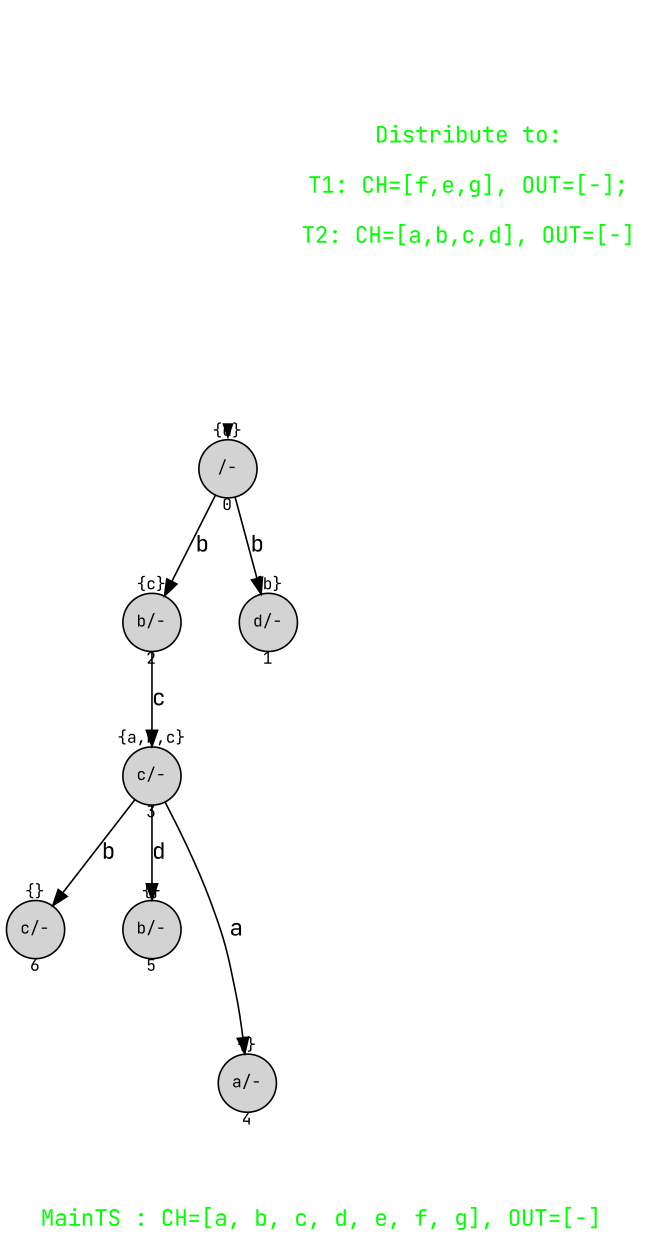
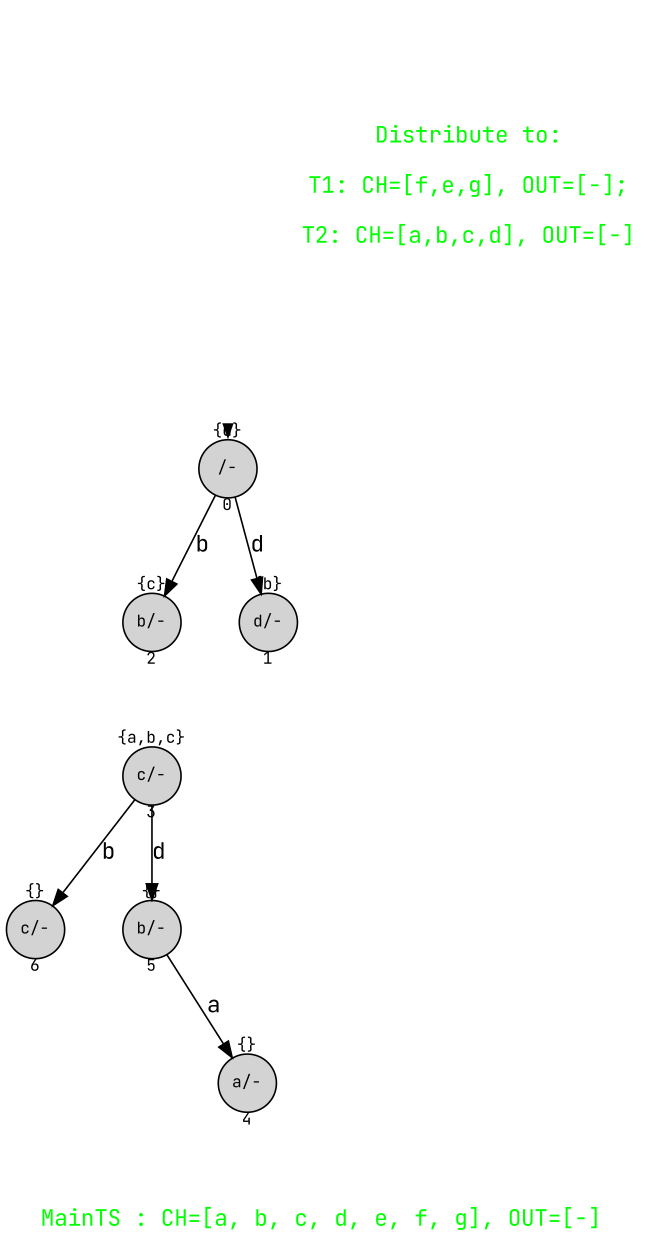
(258, 546) -> (258, 546)
(152, 691) -> none
(216, 916) -> (195, 999)
